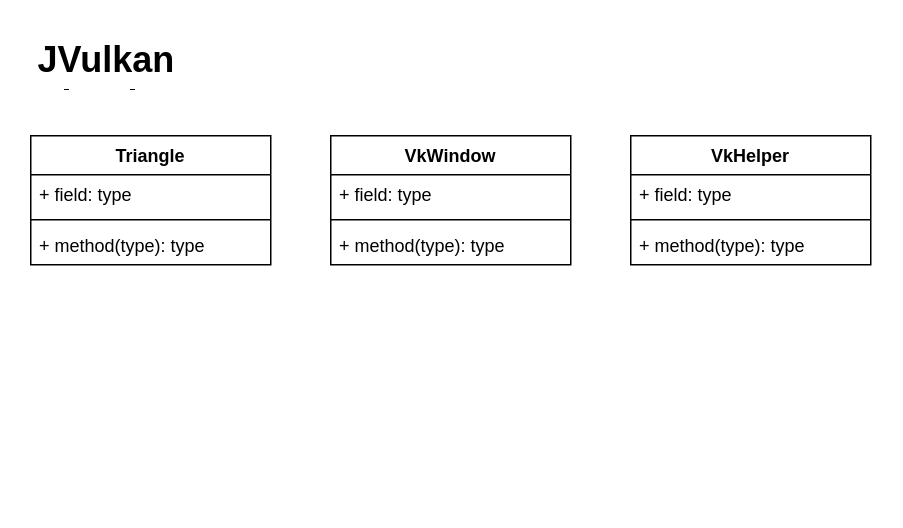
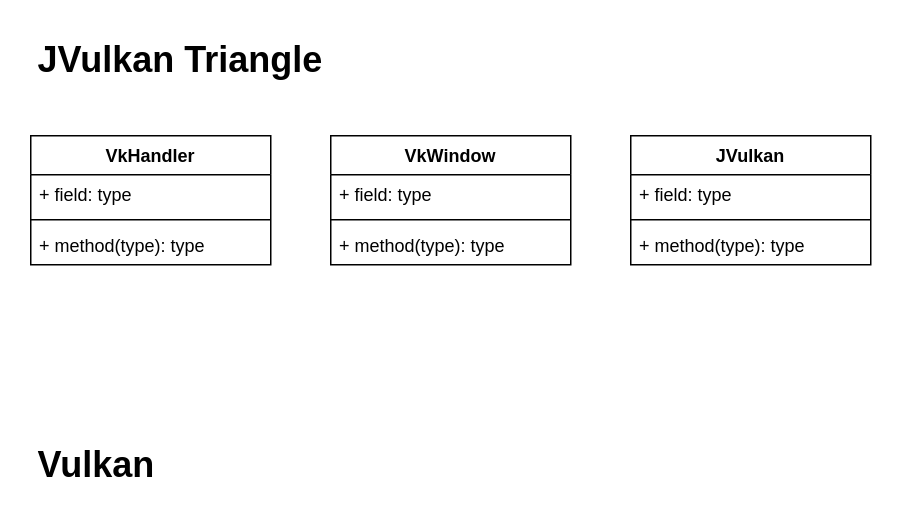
(112, 27) -> (110, 27)
(151, 157) -> (151, 157)
(751, 157) -> (751, 157)
none -> (106, 466)
